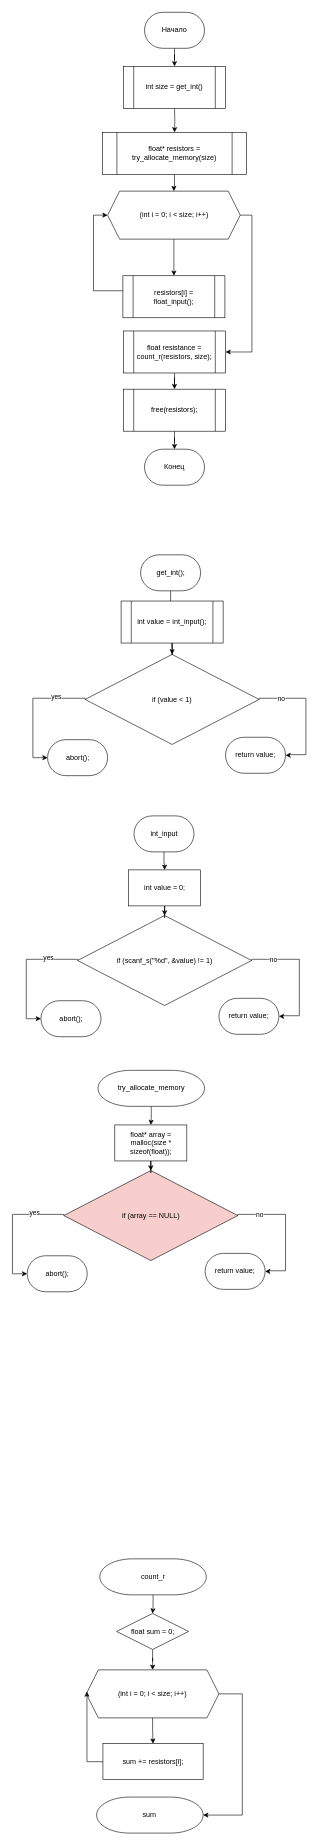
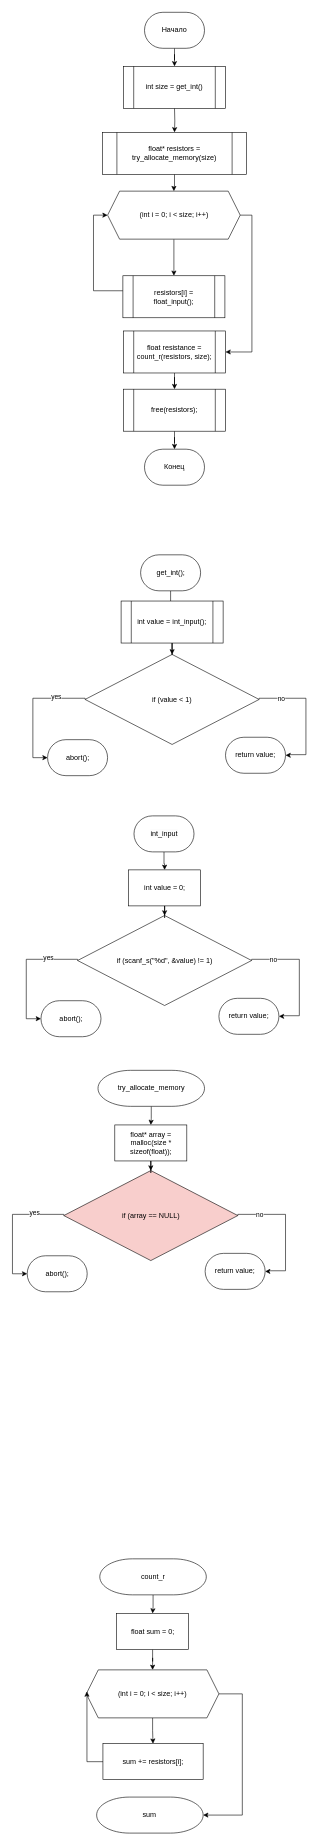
(152, 1631) -> (152, 1631)
